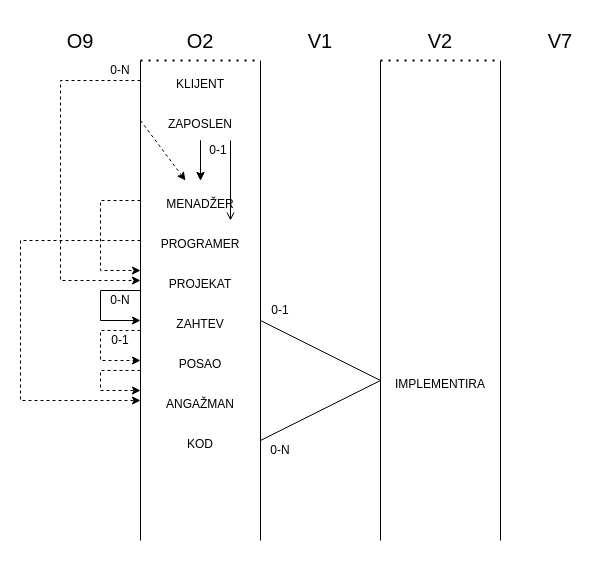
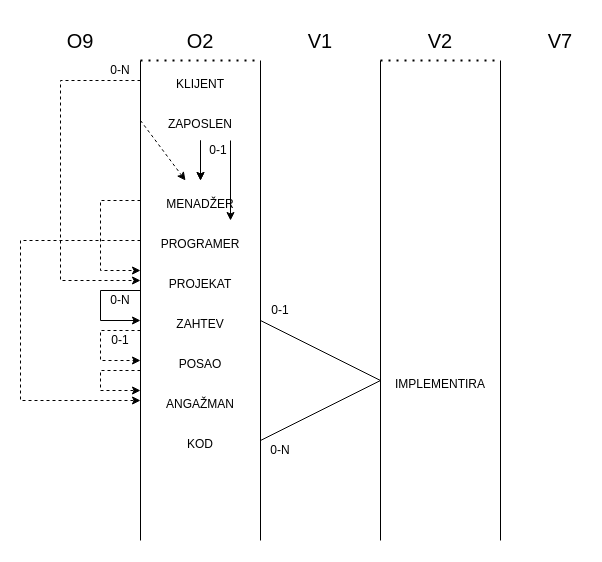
(231, 214) -> (231, 212)
